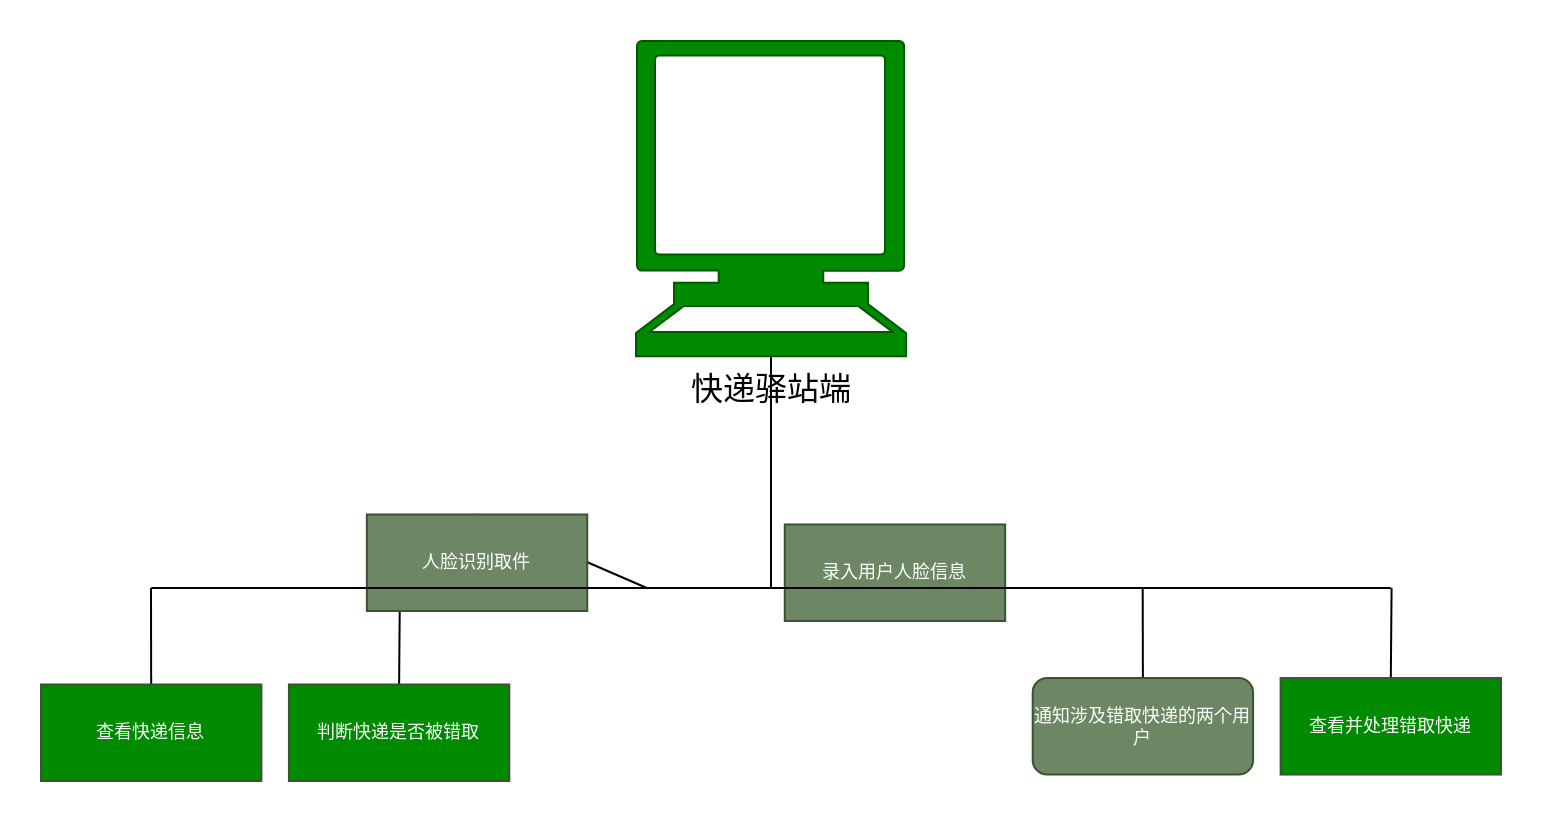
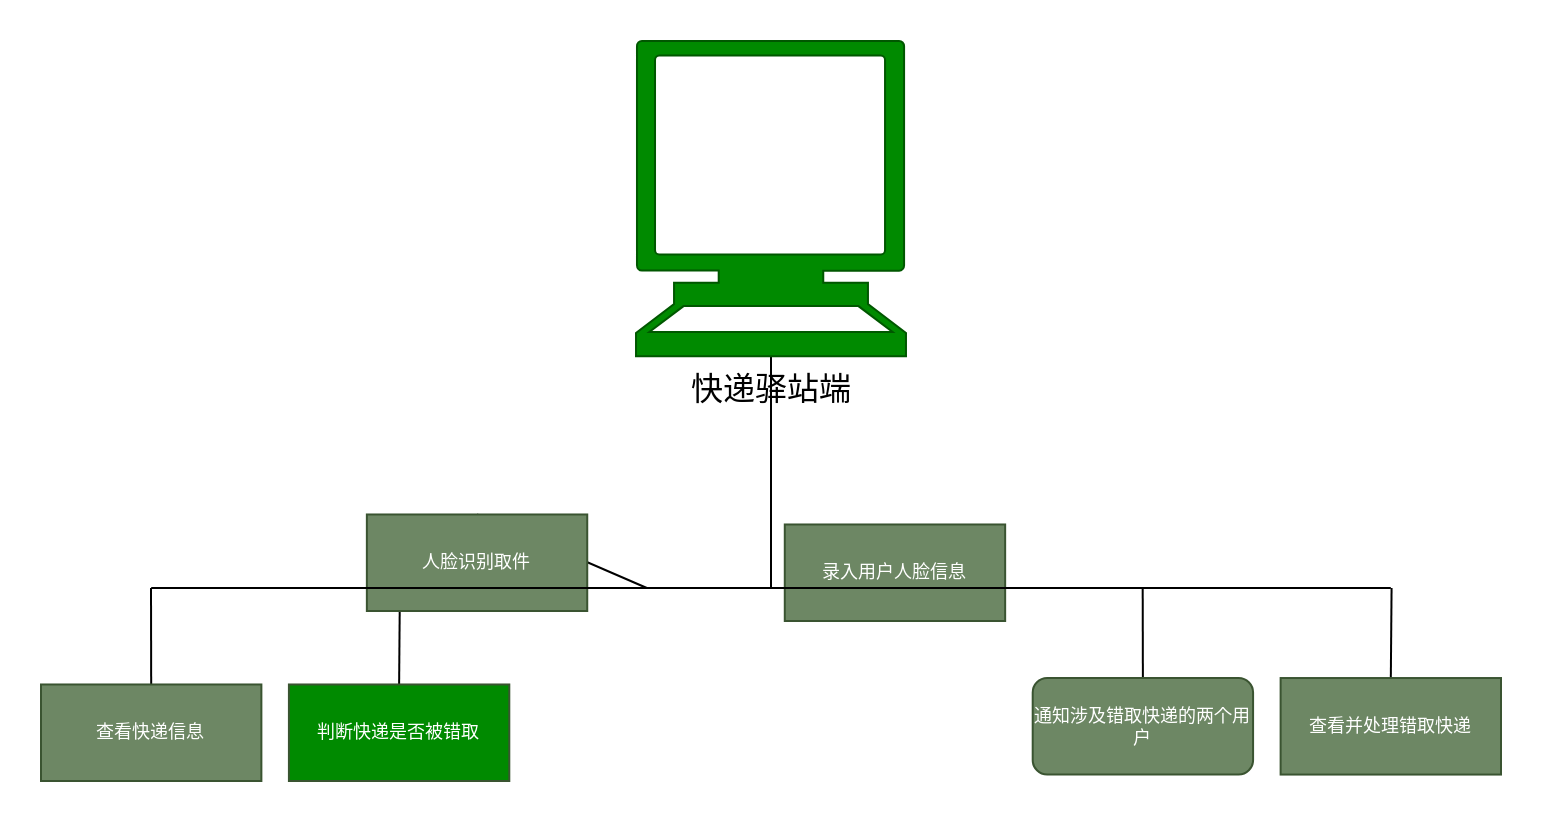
(1391, 726) -> (1391, 726)
(151, 733) -> (151, 733)
